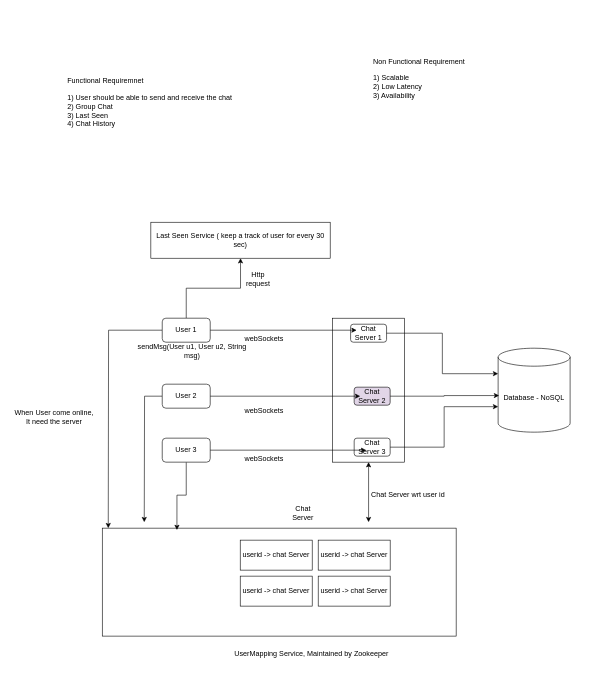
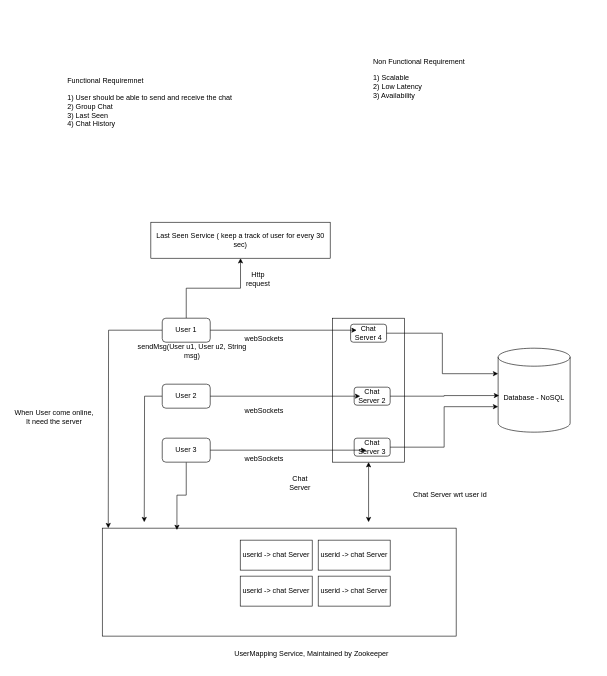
(369, 333) -> (369, 333)
(372, 396) -> (372, 396)
(408, 495) -> (450, 495)
(303, 513) -> (300, 483)
